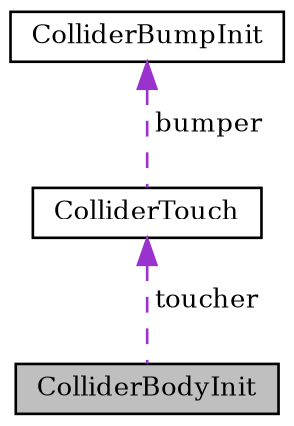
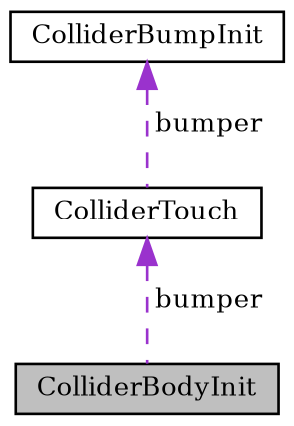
(204, 301) -> (205, 301)
